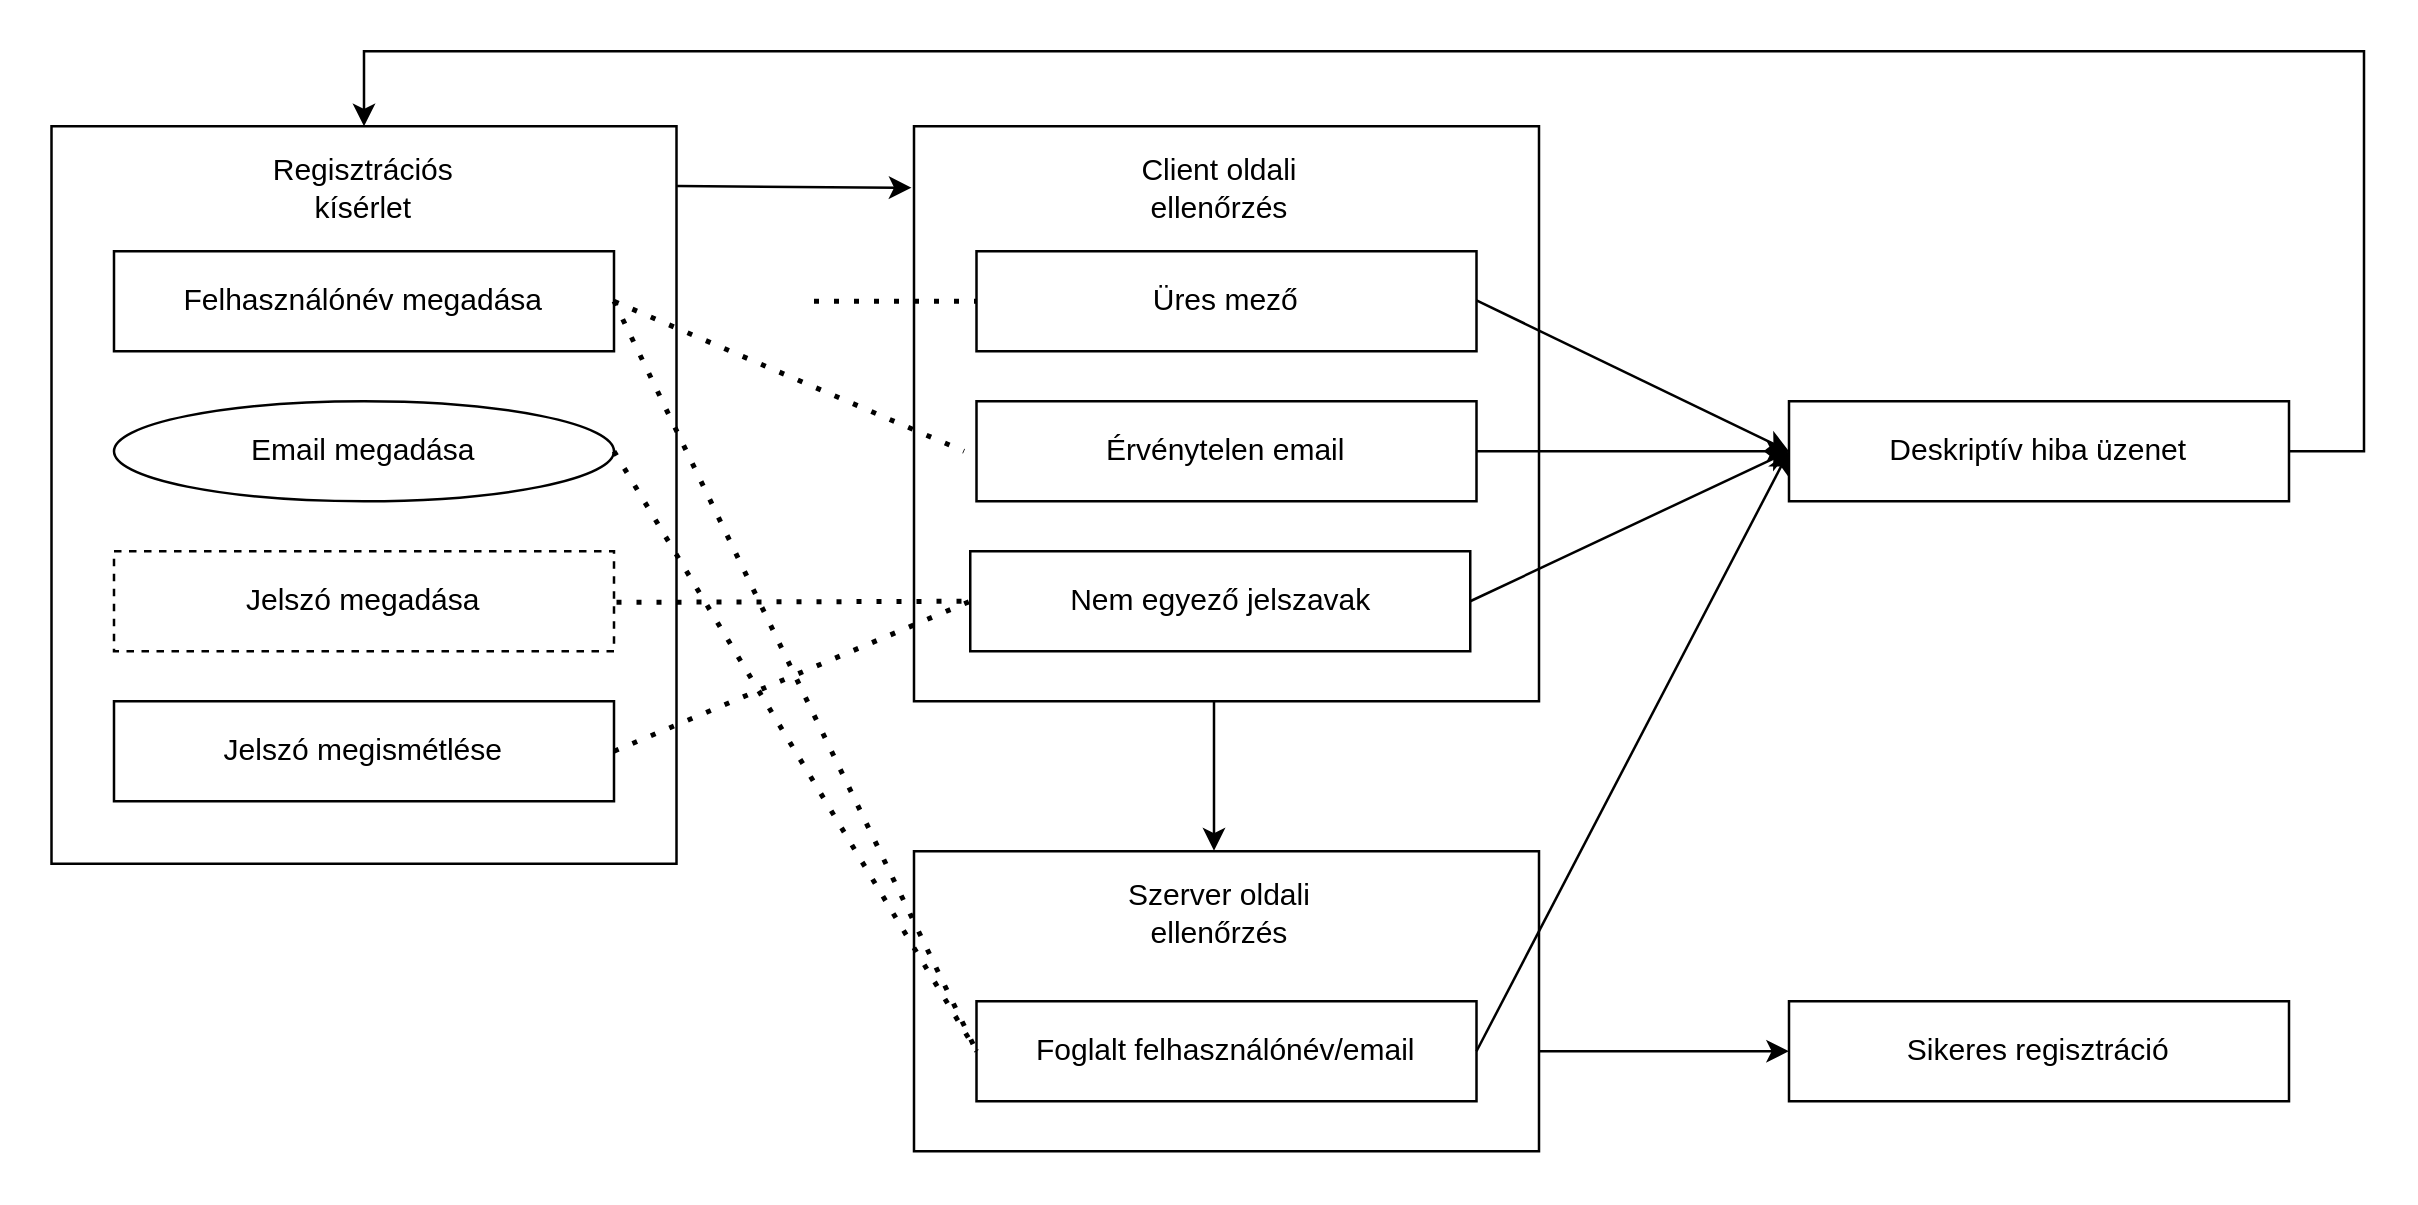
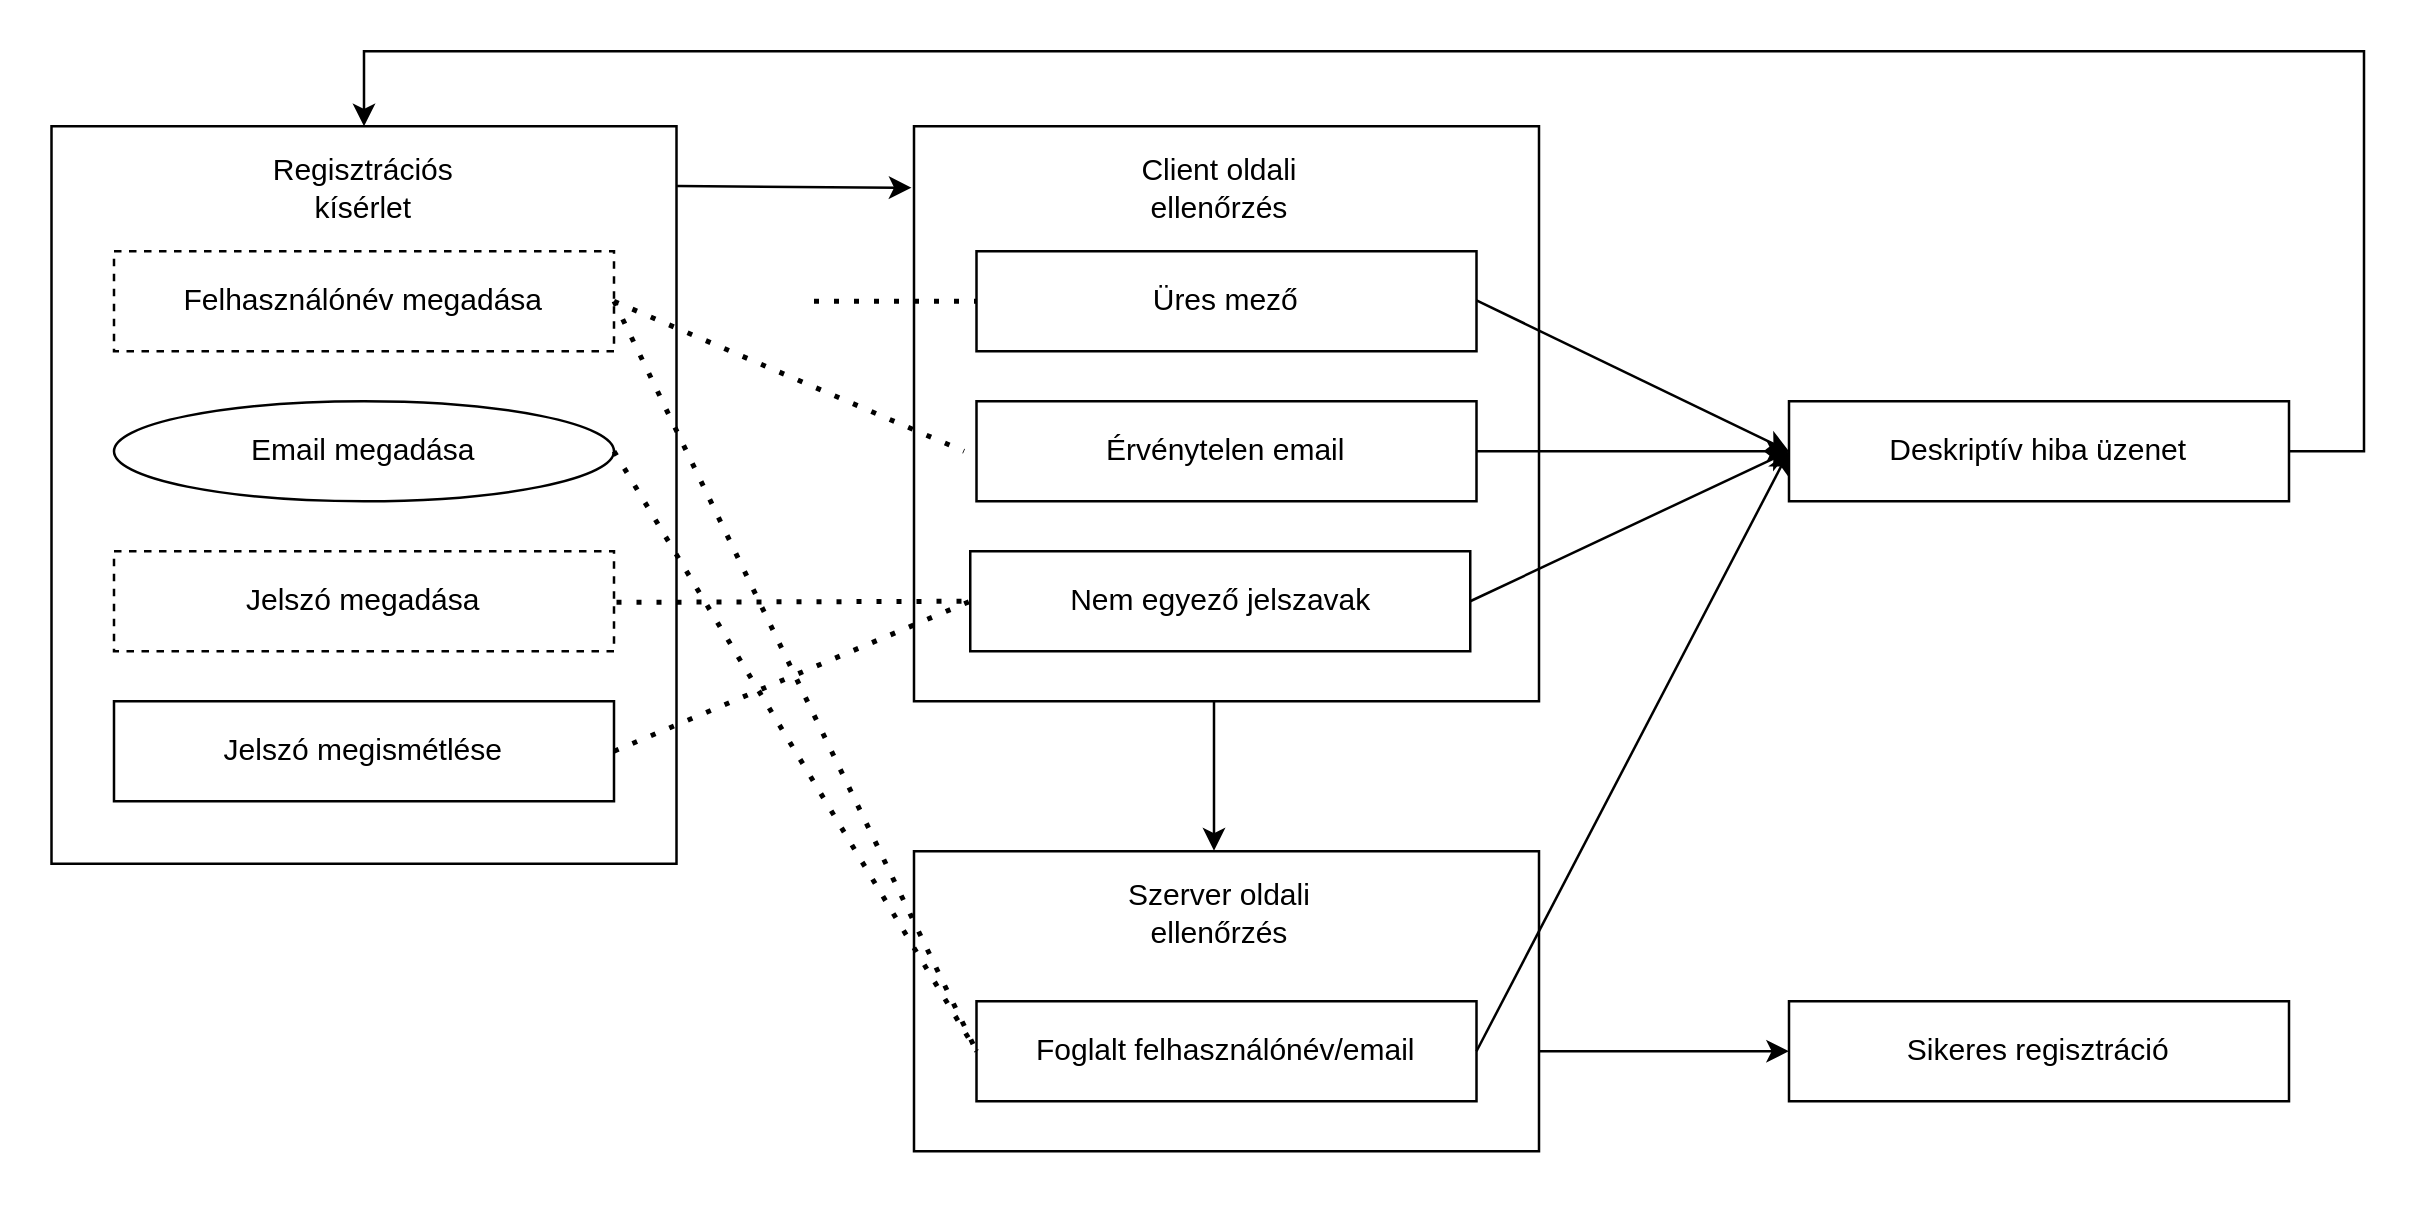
(364, 301) -> (364, 301)
